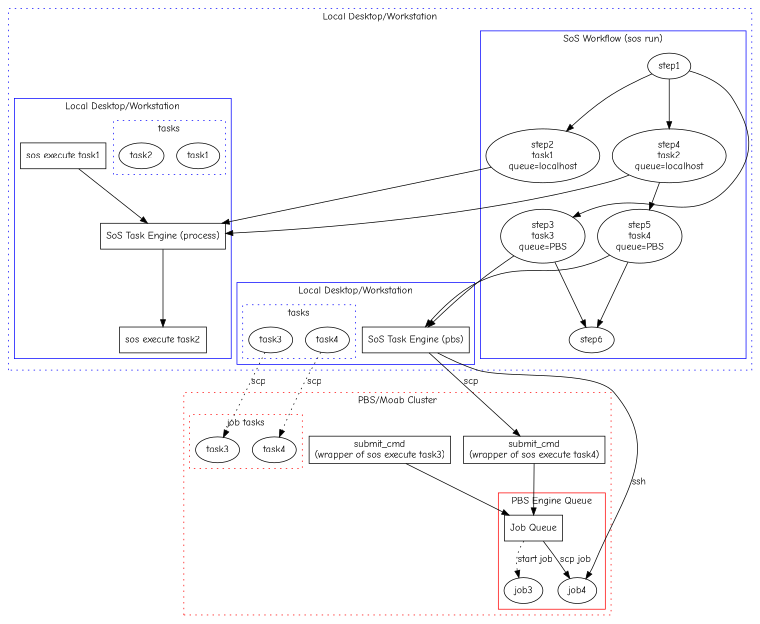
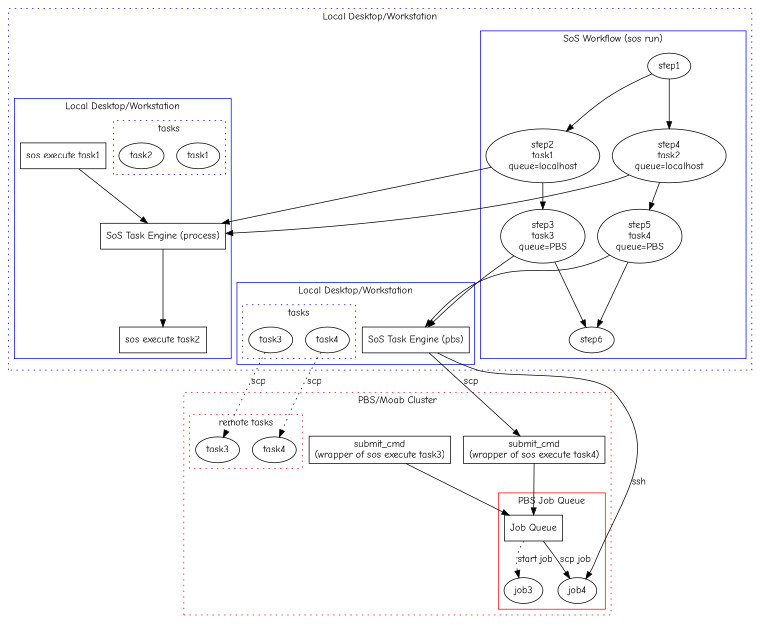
(726, 189) -> (543, 192)
(246, 423) -> (246, 423)
(552, 501) -> (552, 501)
